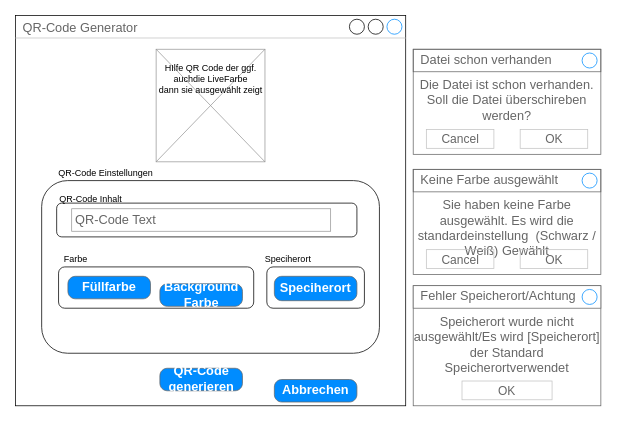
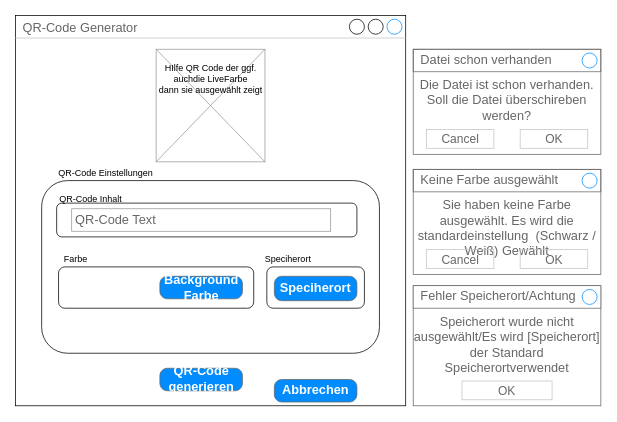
(109, 287) -> none
(201, 295) -> (201, 287)
